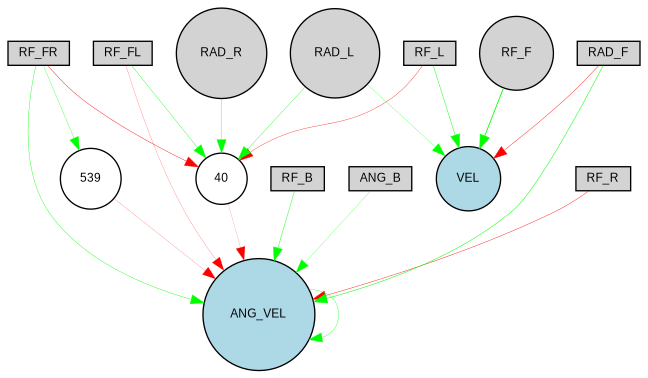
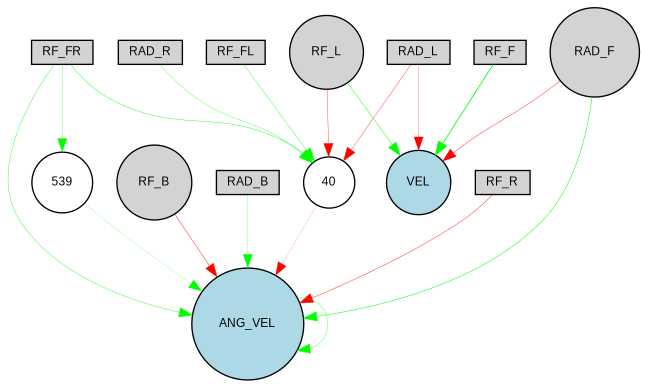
(222, 53) -> (150, 52)
(335, 53) -> (419, 52)
(430, 53) -> (327, 52)
(517, 53) -> (500, 52)
(609, 53) -> (595, 52)
(401, 115) -> (419, 101)
(276, 118) -> (381, 107)
(112, 120) -> (182, 120)
(163, 167) -> none
(298, 179) -> (154, 183)
(380, 179) -> (248, 183)
(286, 219) -> (192, 240)
(159, 234) -> (137, 245)
